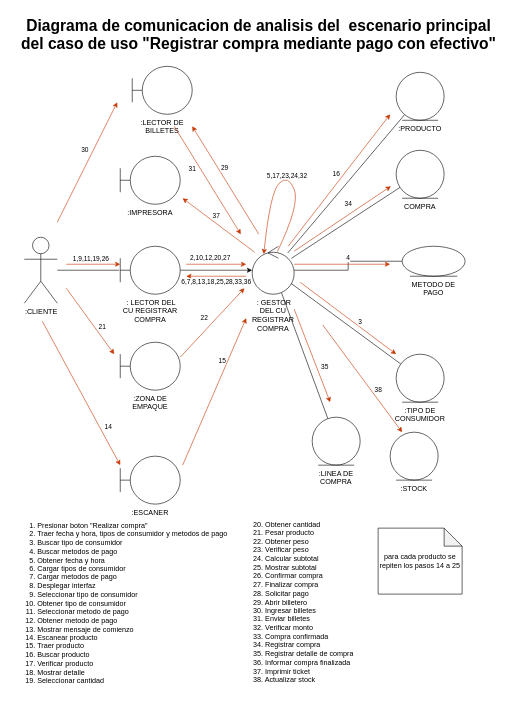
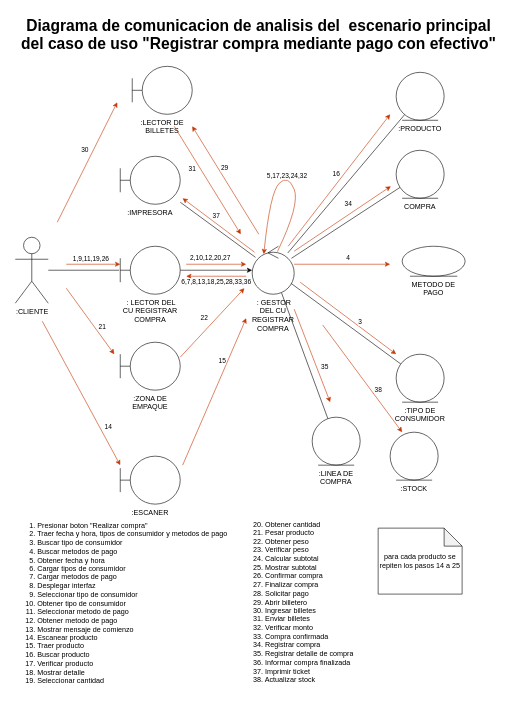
none -> (221, 232)
(348, 266) -> none
(41, 270) -> (32, 270)
